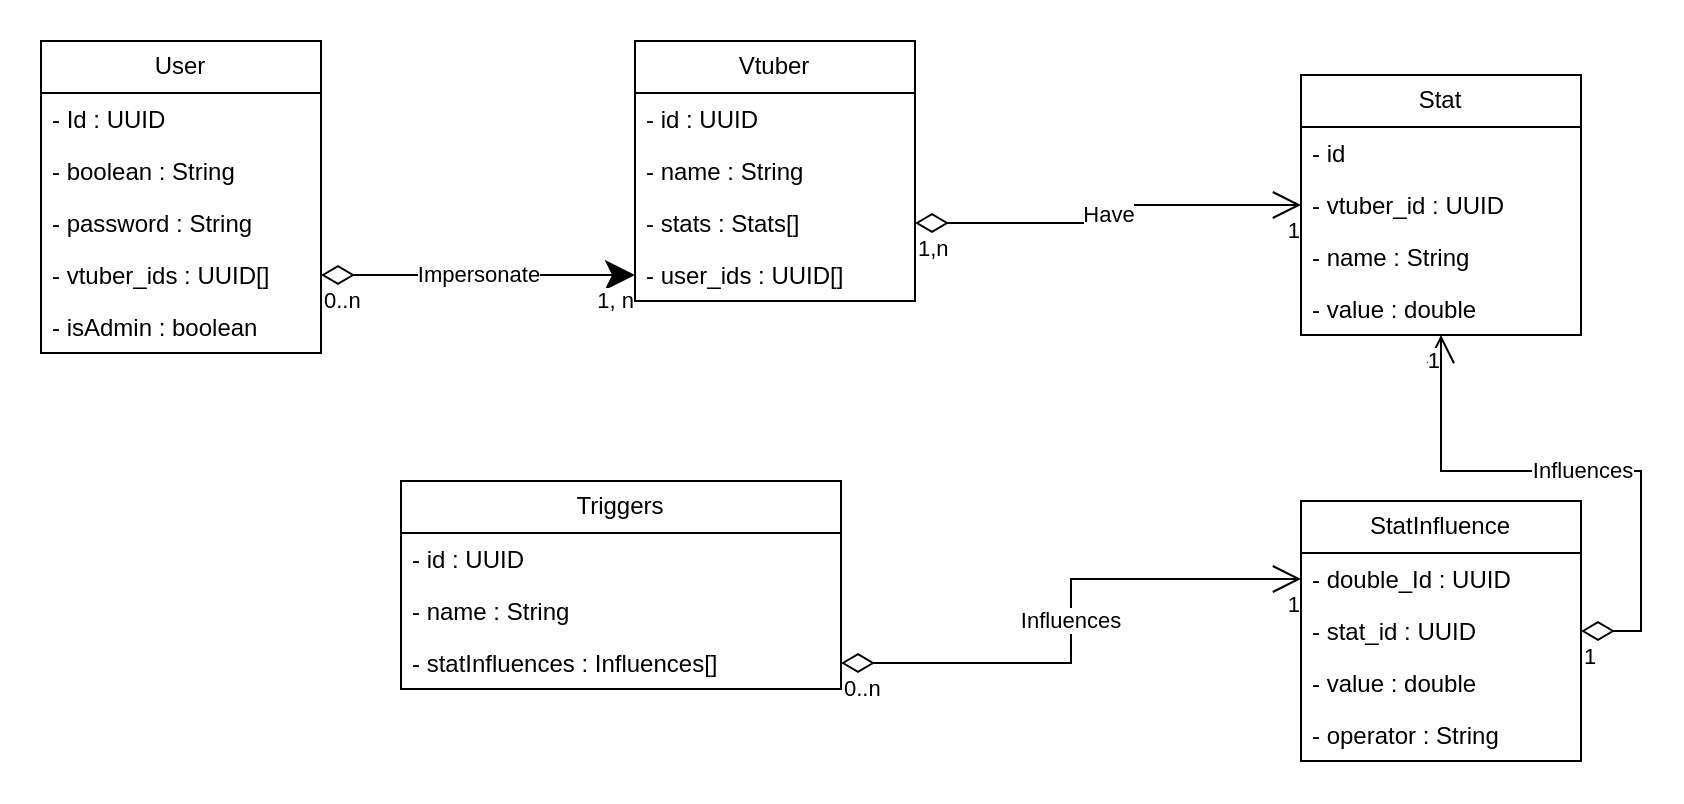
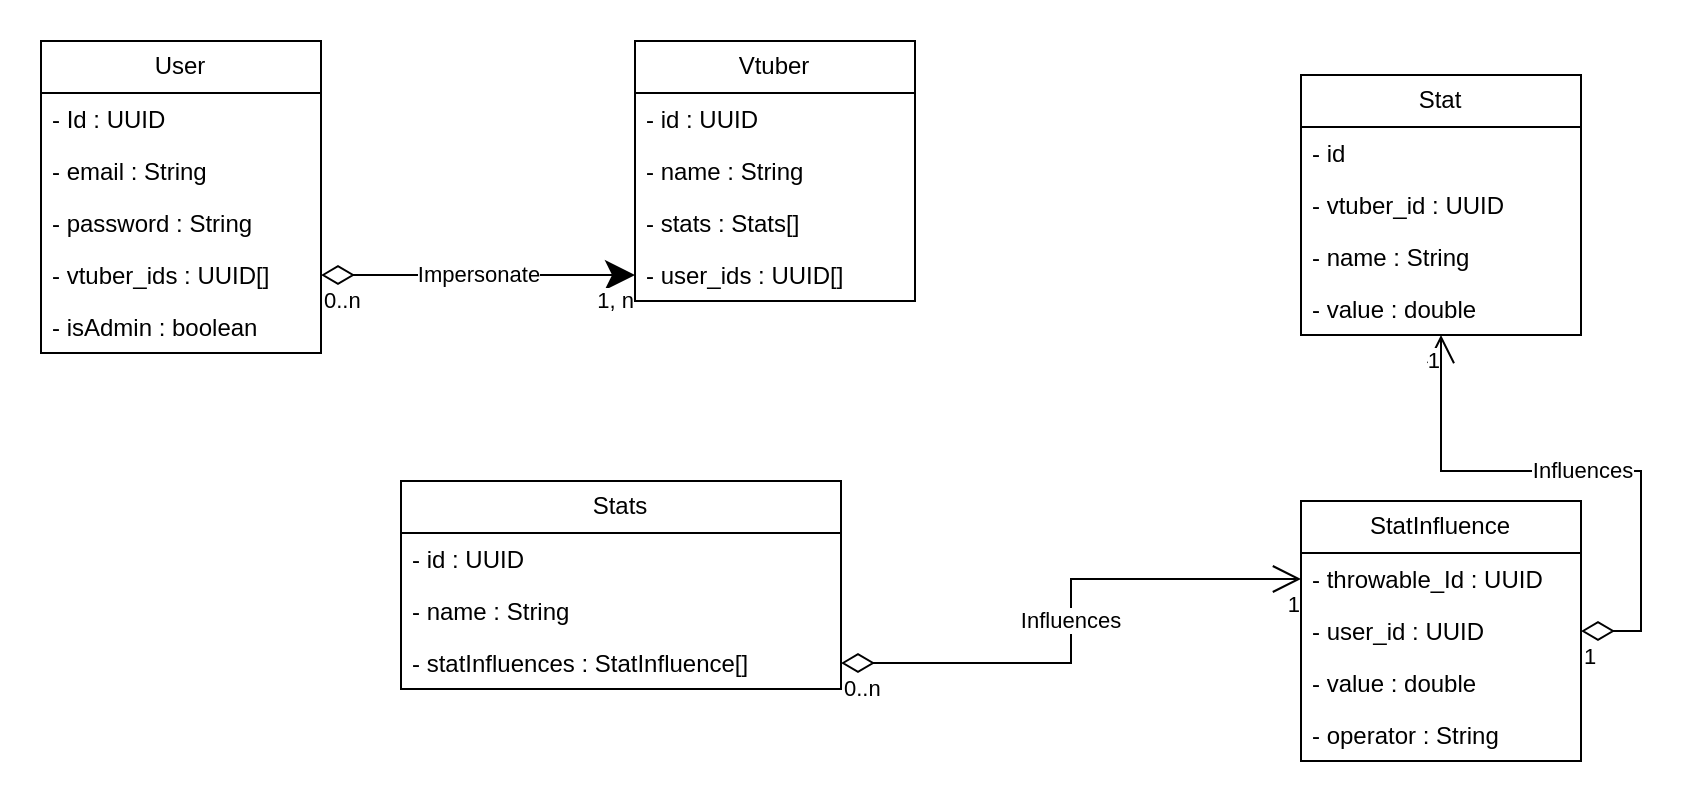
(155, 173) -> (139, 173)
(1035, 223) -> none
(621, 507) -> (621, 507)
(1418, 581) -> (1439, 581)
(1405, 633) -> (1405, 633)
(603, 665) -> (623, 665)
